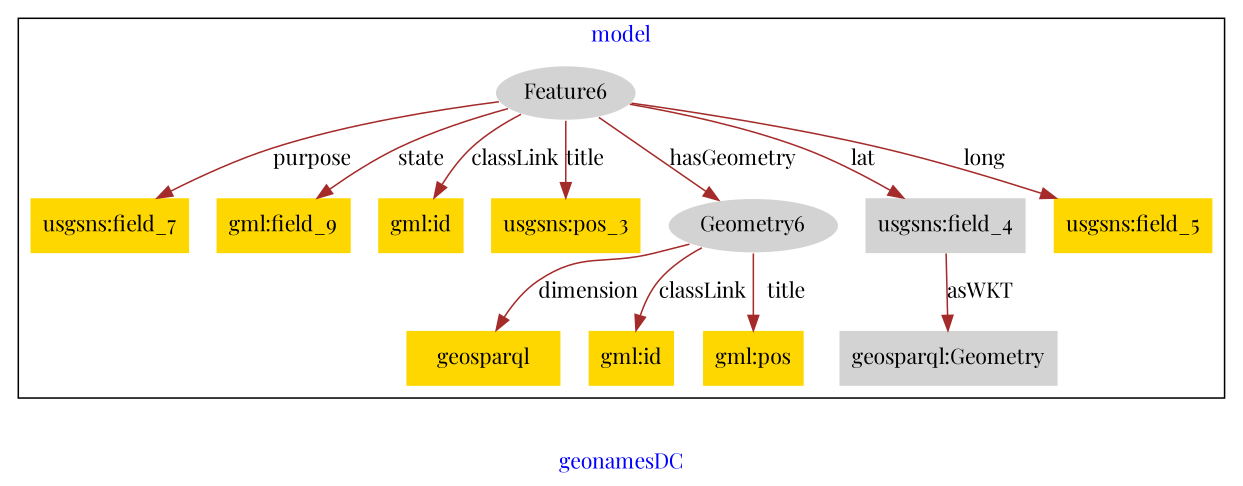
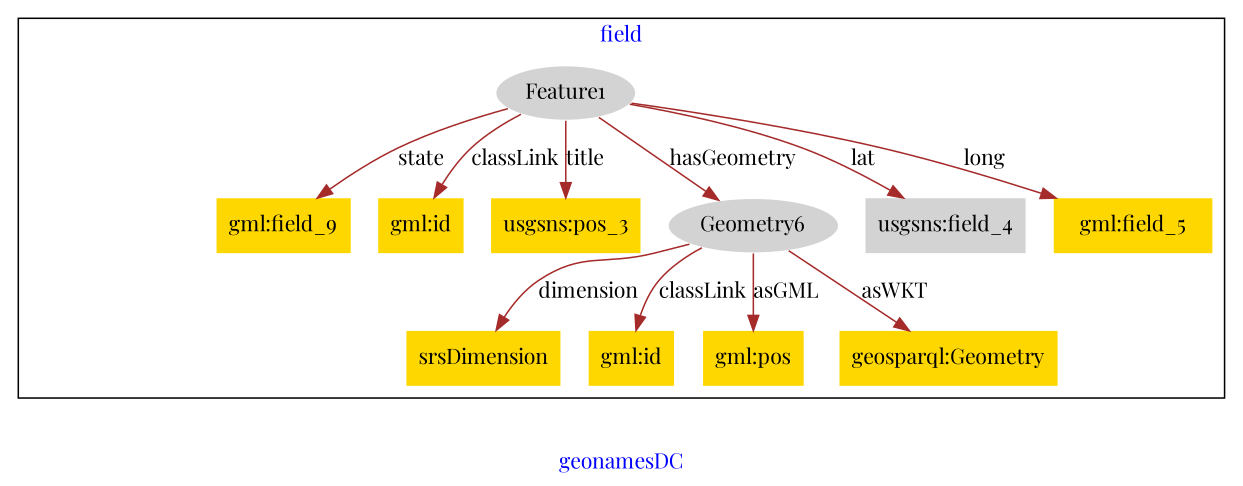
(621, 36) -> (621, 36)
(566, 93) -> (566, 93)
(110, 226) -> none
(1133, 226) -> (1133, 226)
(947, 284) -> (843, 286)
(786, 292) -> (786, 292)
(483, 358) -> (483, 358)
(949, 358) -> (949, 358)
